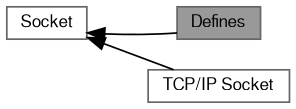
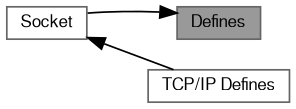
(141, 34) -> (124, 12)
(219, 86) -> (219, 86)
